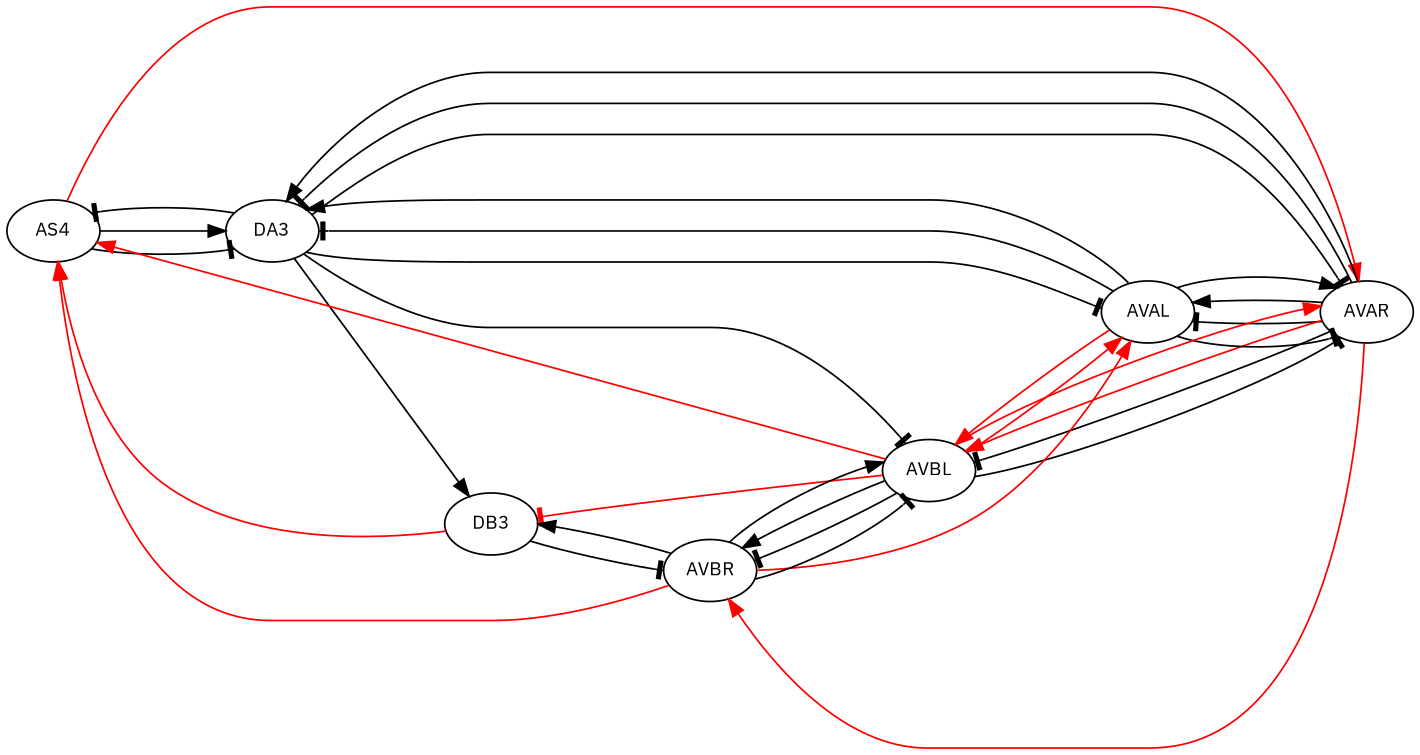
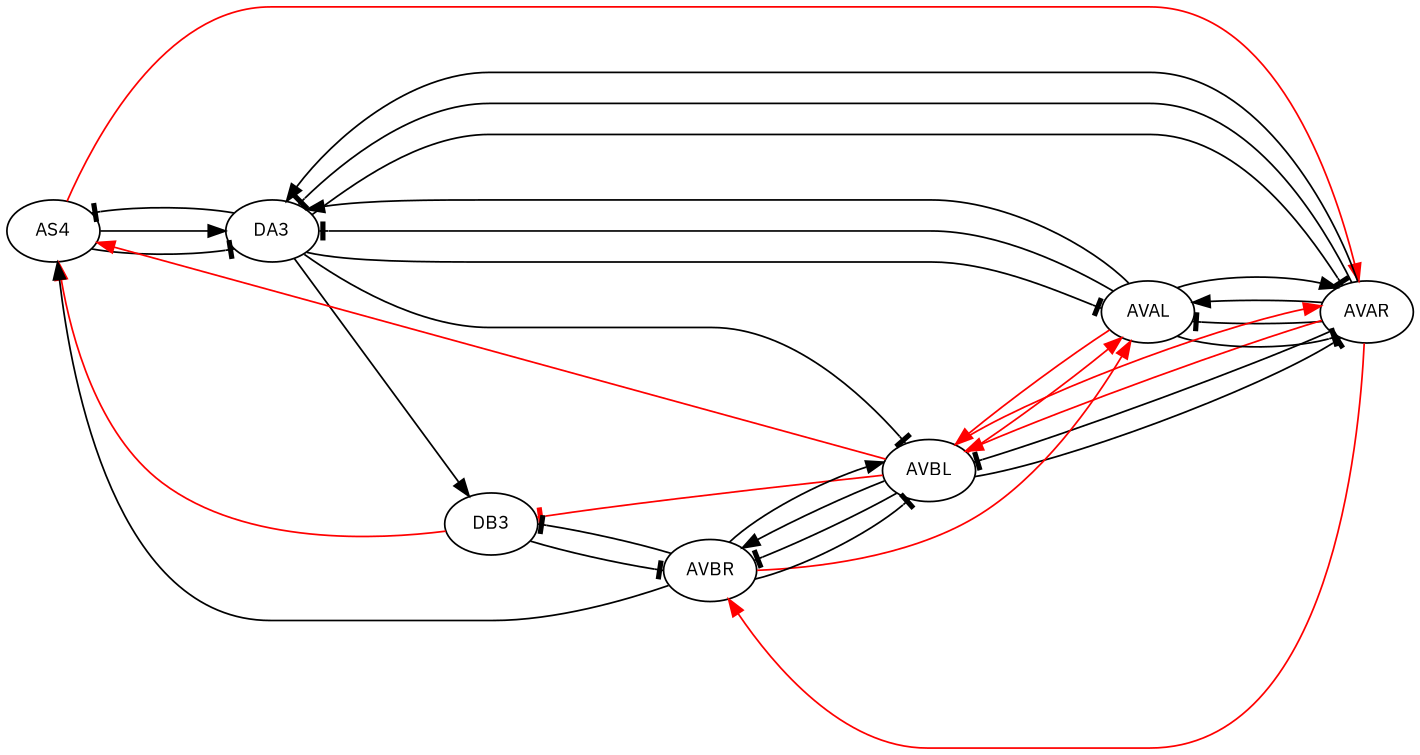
(609, 538) -> (609, 538)
(255, 617) -> (255, 617)
